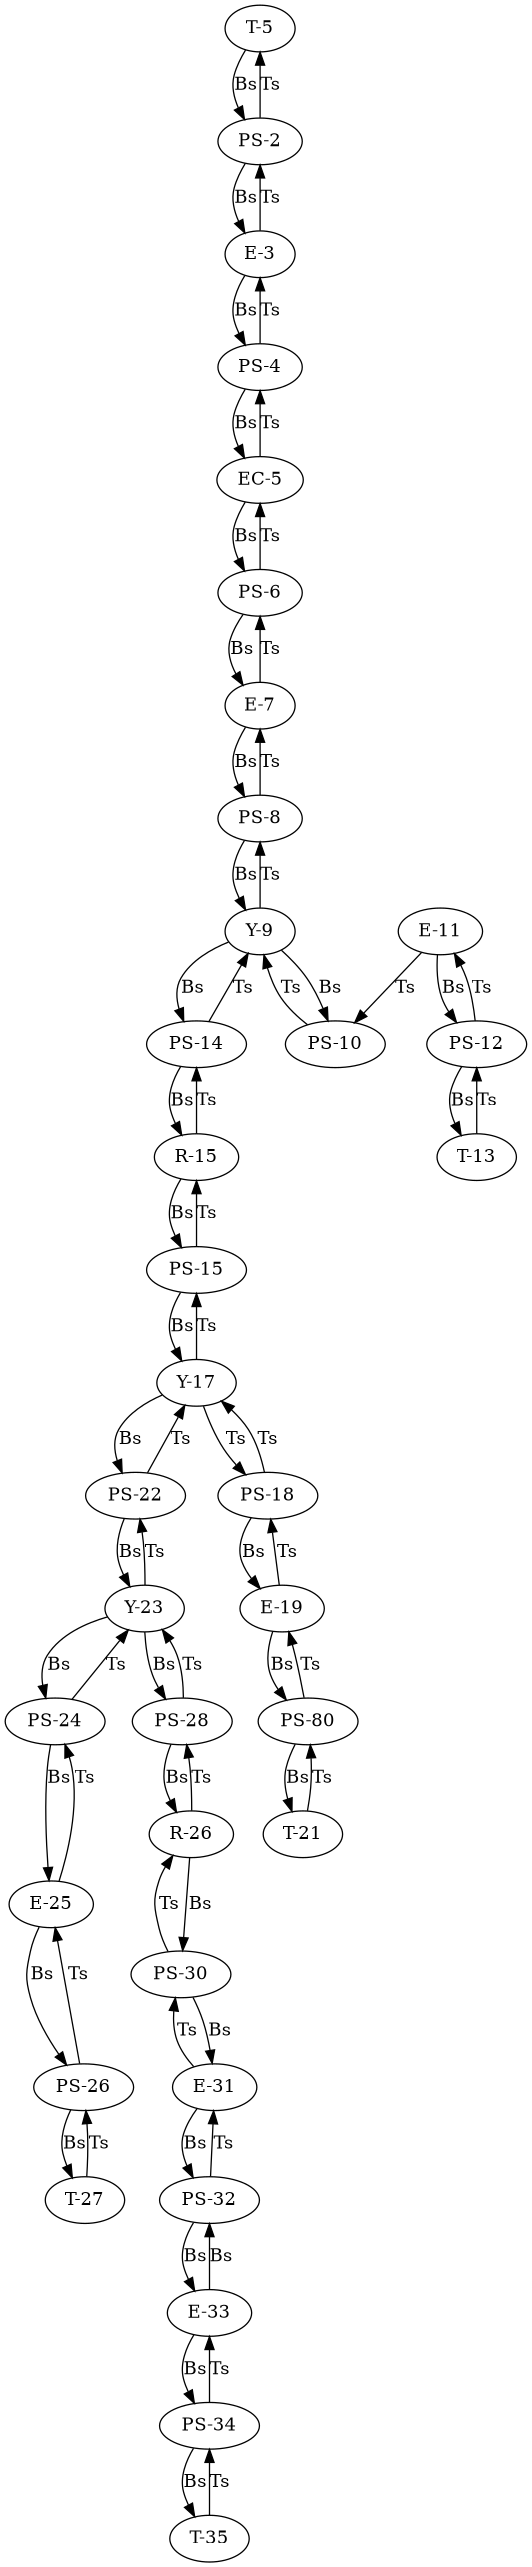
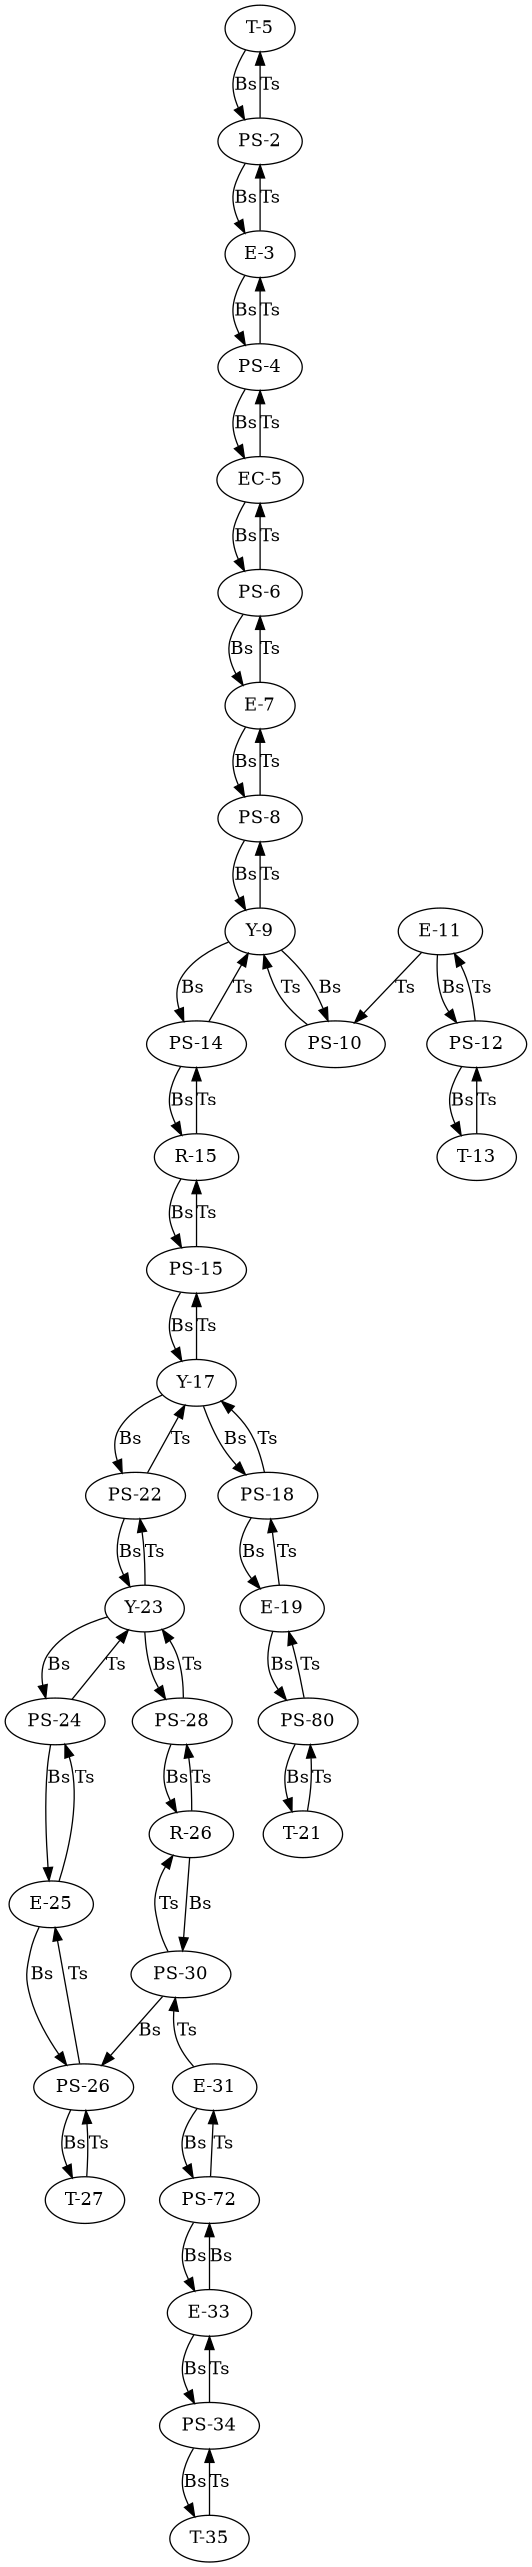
(236, 1439) -> (236, 1439)
(204, 2023) -> (137, 2026)
(210, 2200) -> (210, 2200)
